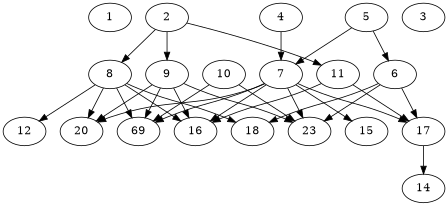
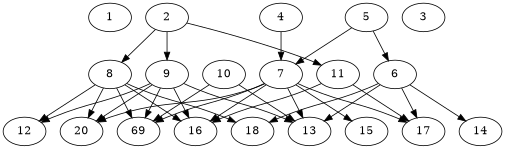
none -> (102, 101)
(310, 131) -> (310, 131)
(424, 156) -> (435, 101)
